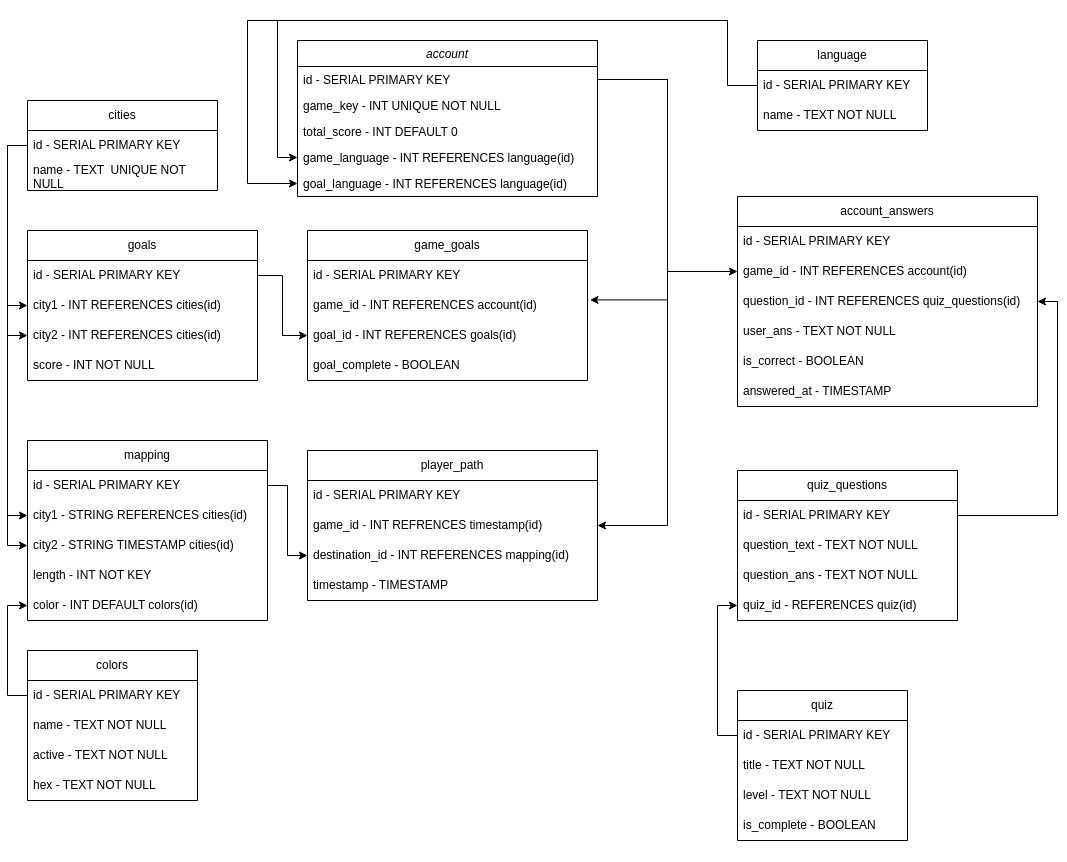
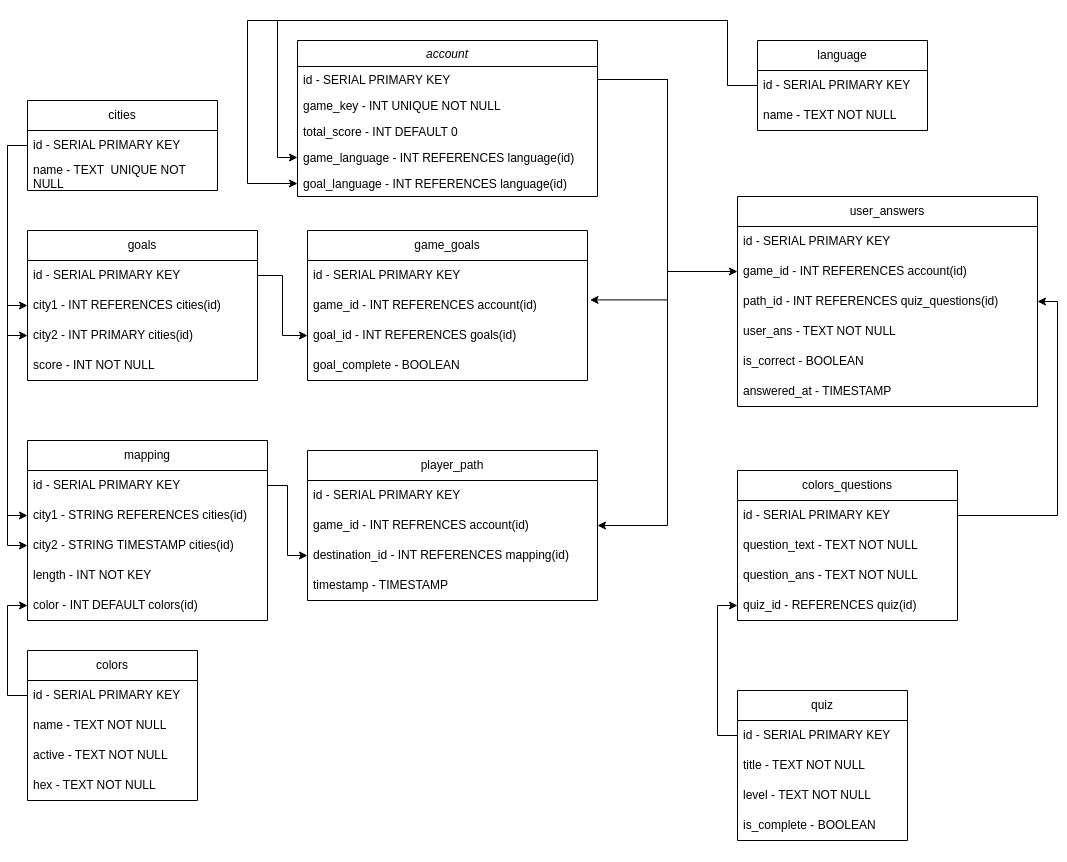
(888, 212) -> (888, 212)
(887, 302) -> (876, 302)
(132, 336) -> (122, 336)
(848, 486) -> (848, 486)
(427, 526) -> (422, 526)
